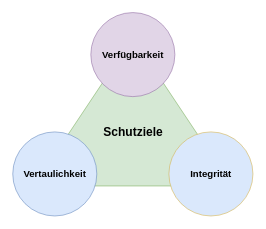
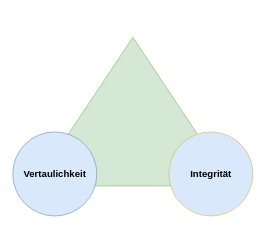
(133, 54) -> none
(133, 132) -> none
